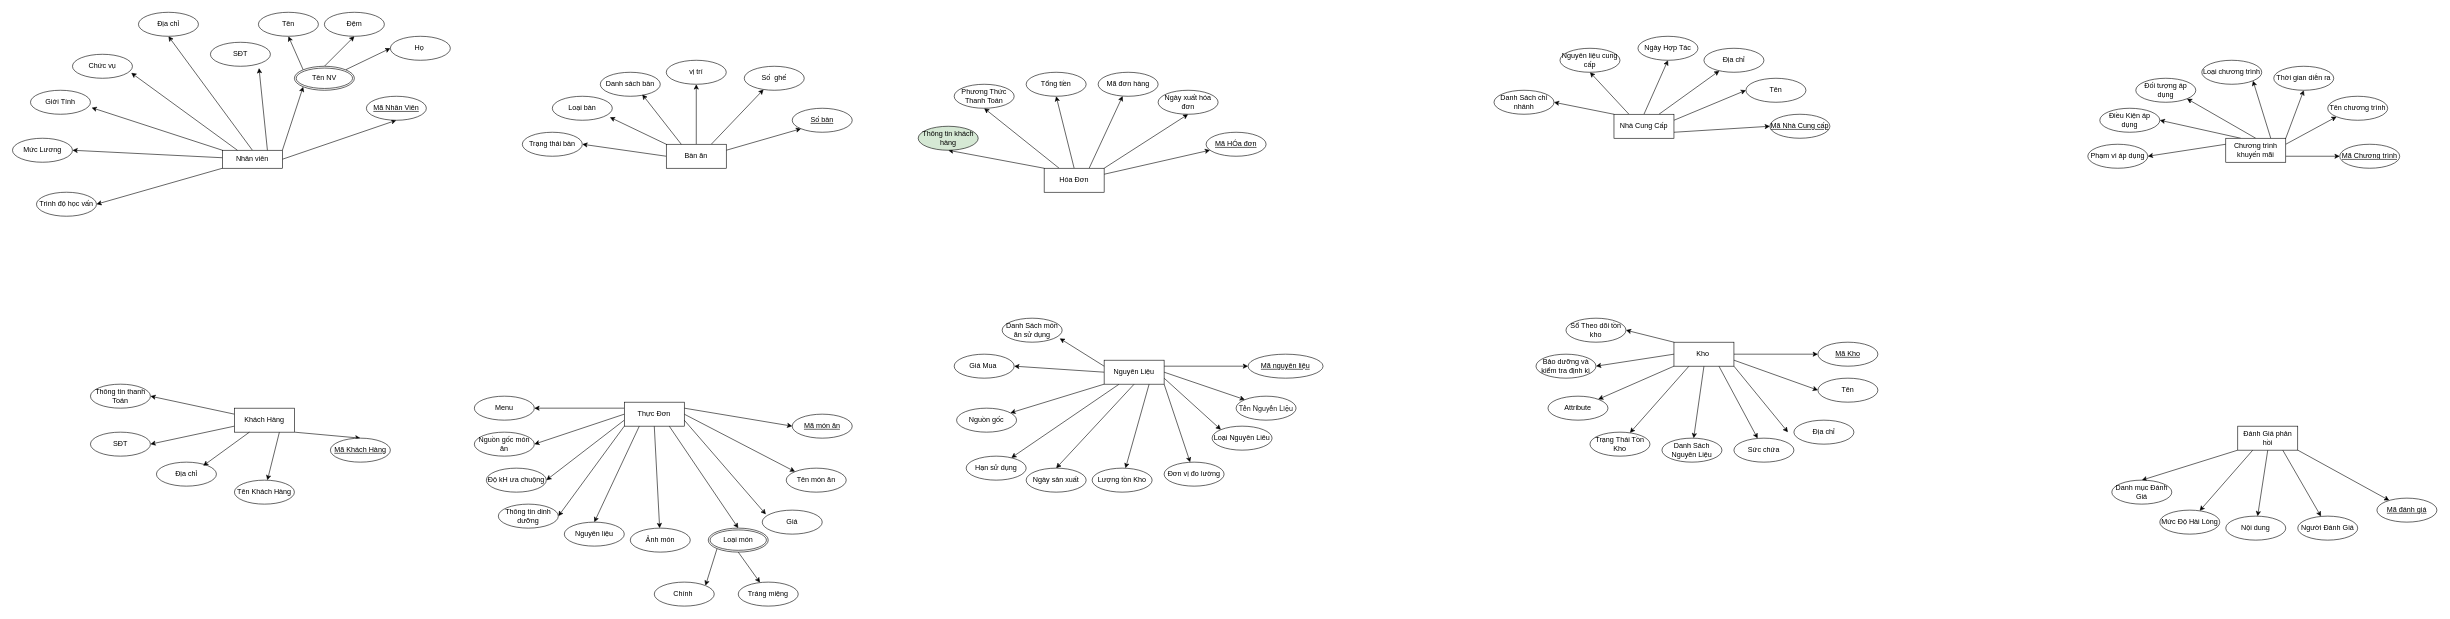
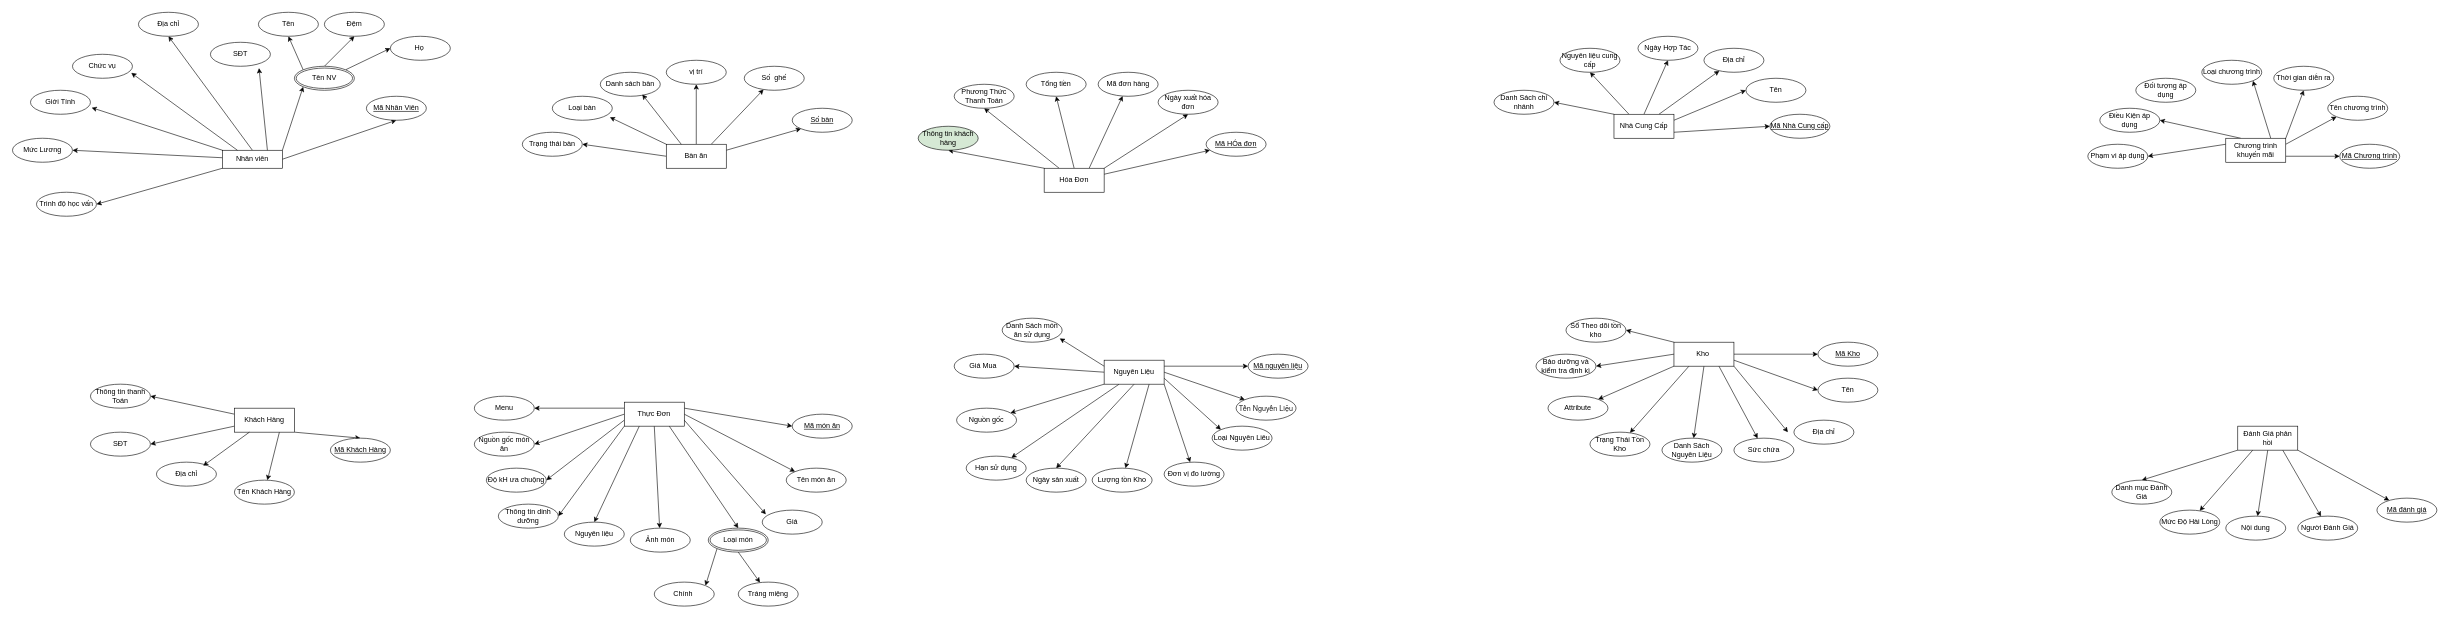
(2224, 120) -> none
(1286, 366) -> (1278, 366)
